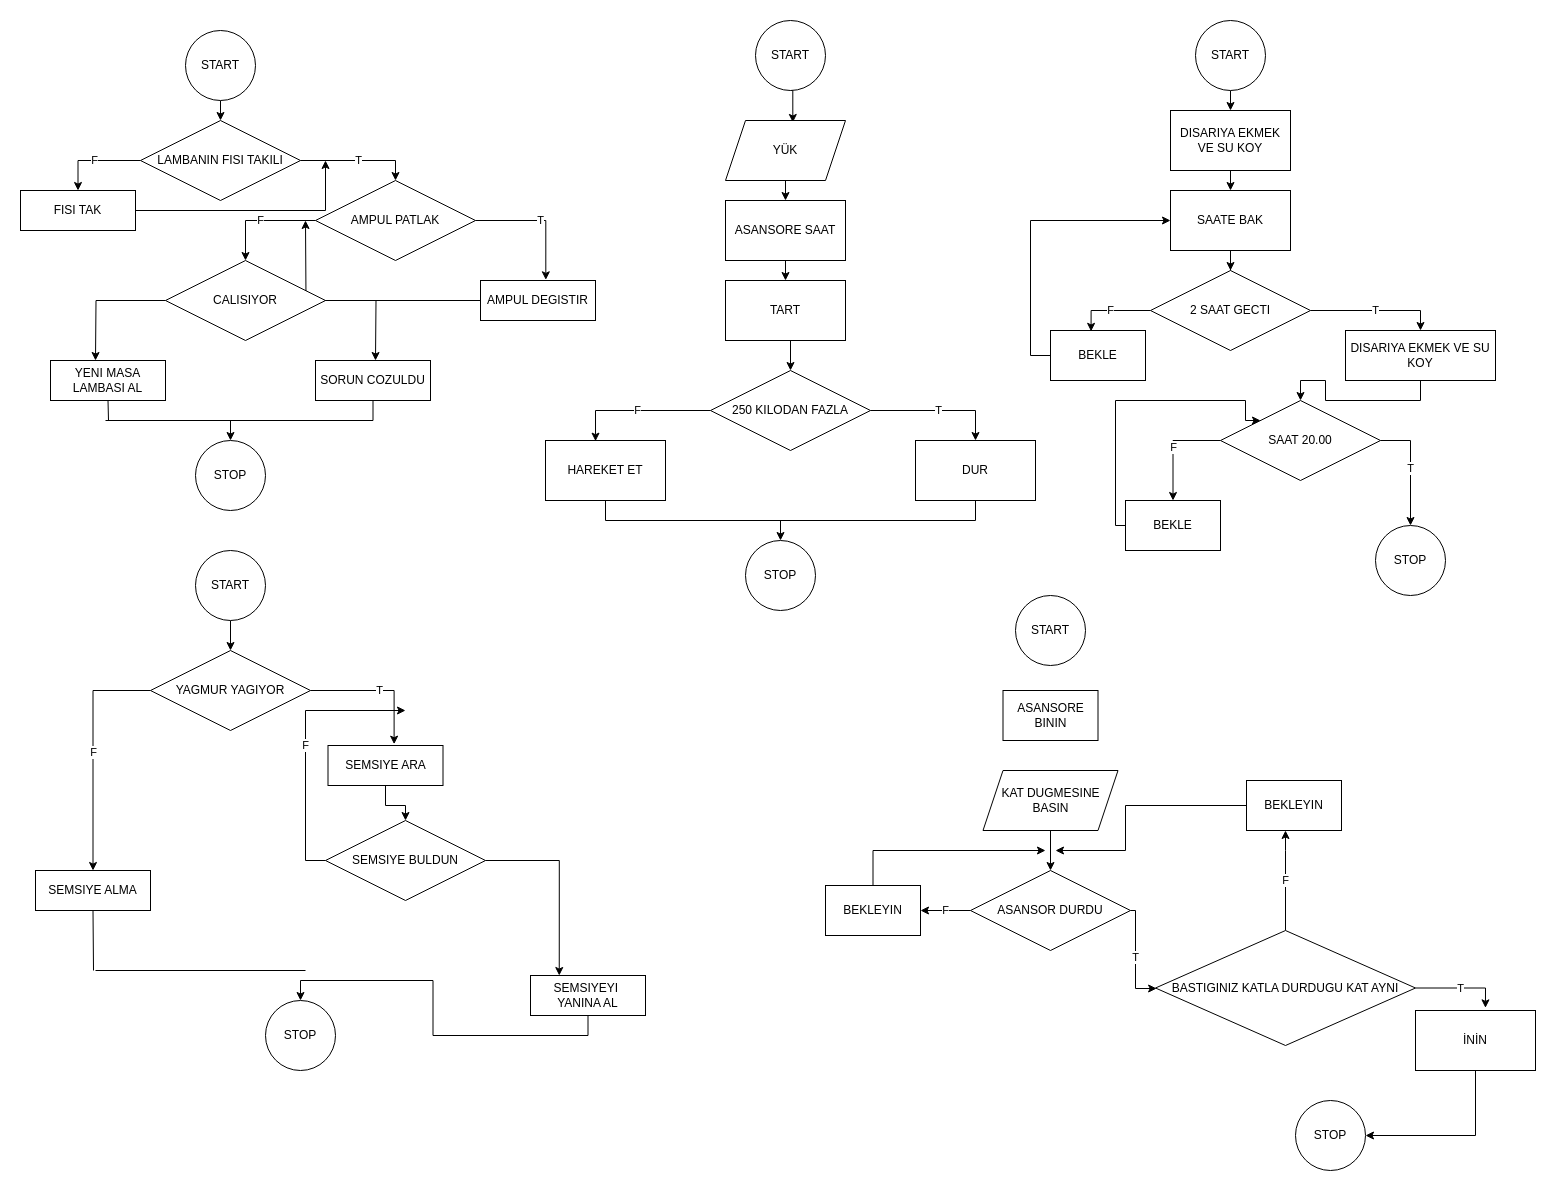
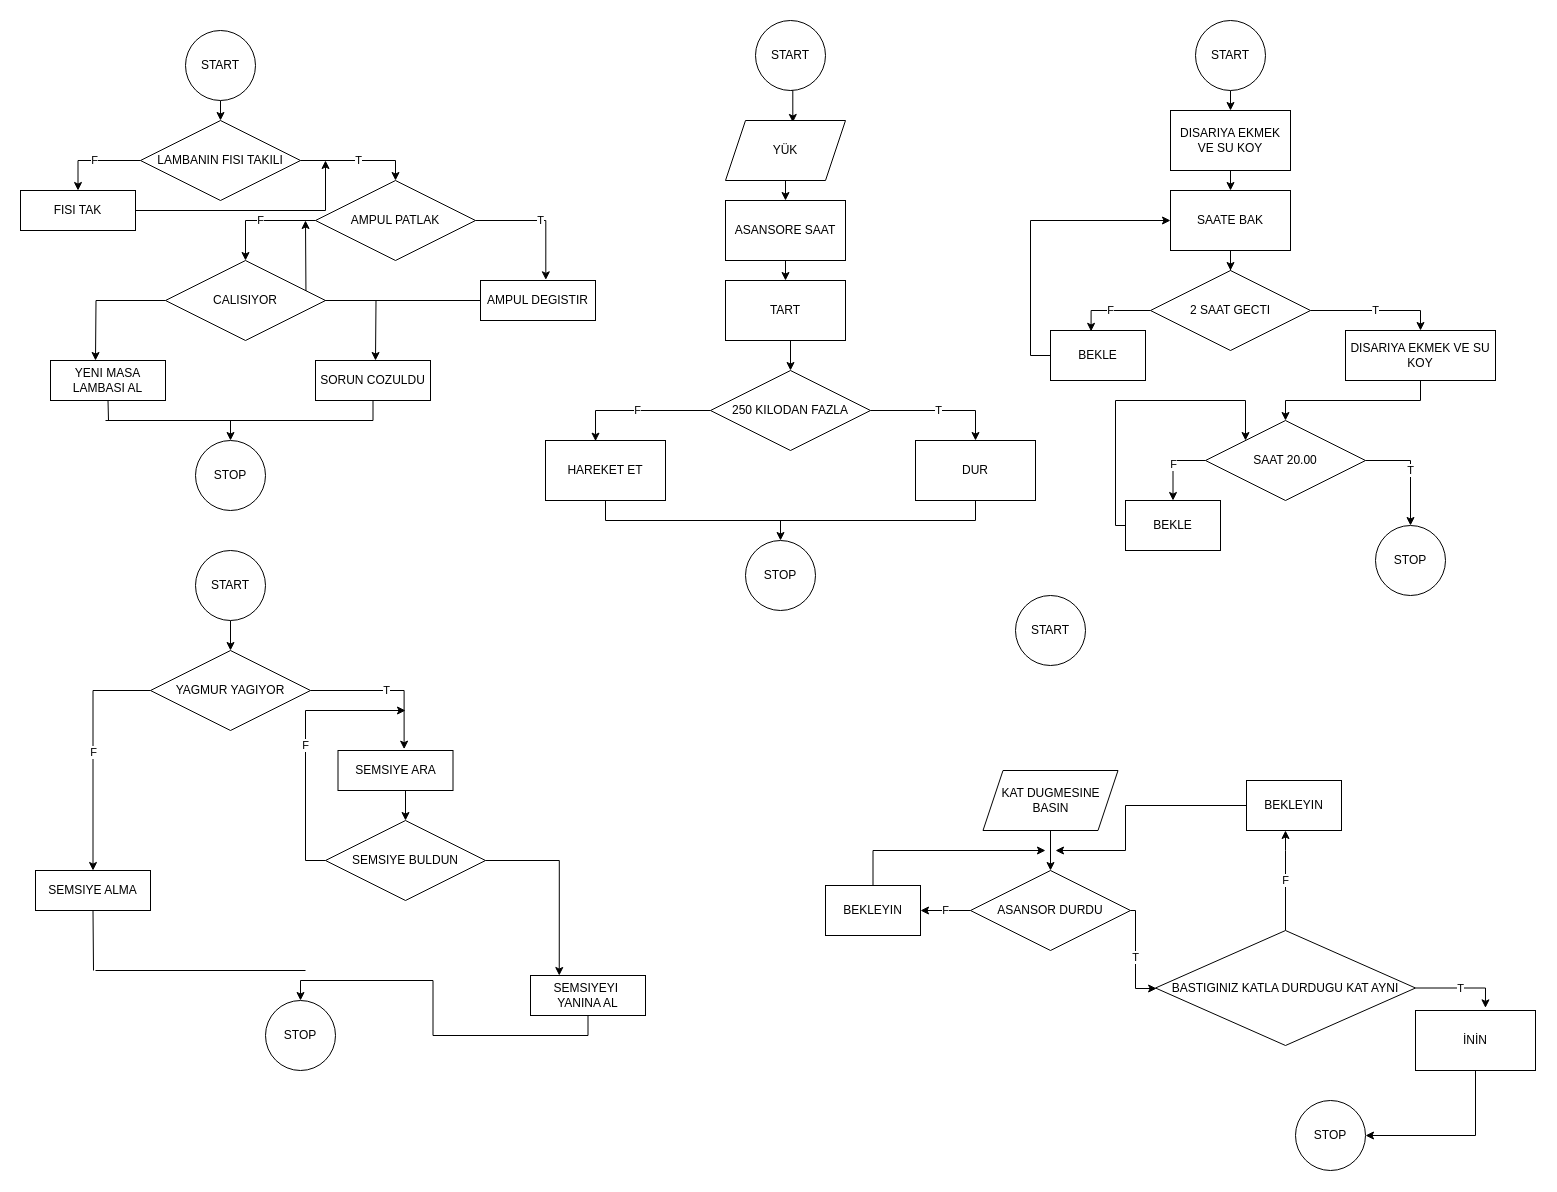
(1301, 441) -> (1286, 461)
(1051, 716) -> none
(386, 766) -> (396, 771)
